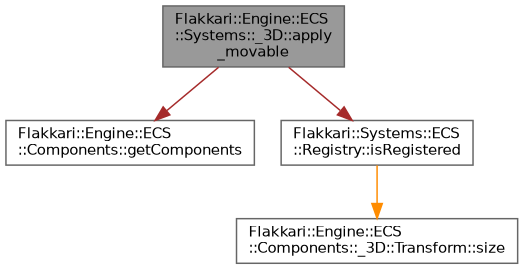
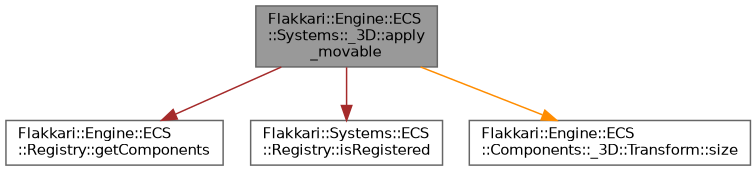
(130, 143) -> (115, 143)
(377, 184) -> (482, 91)
